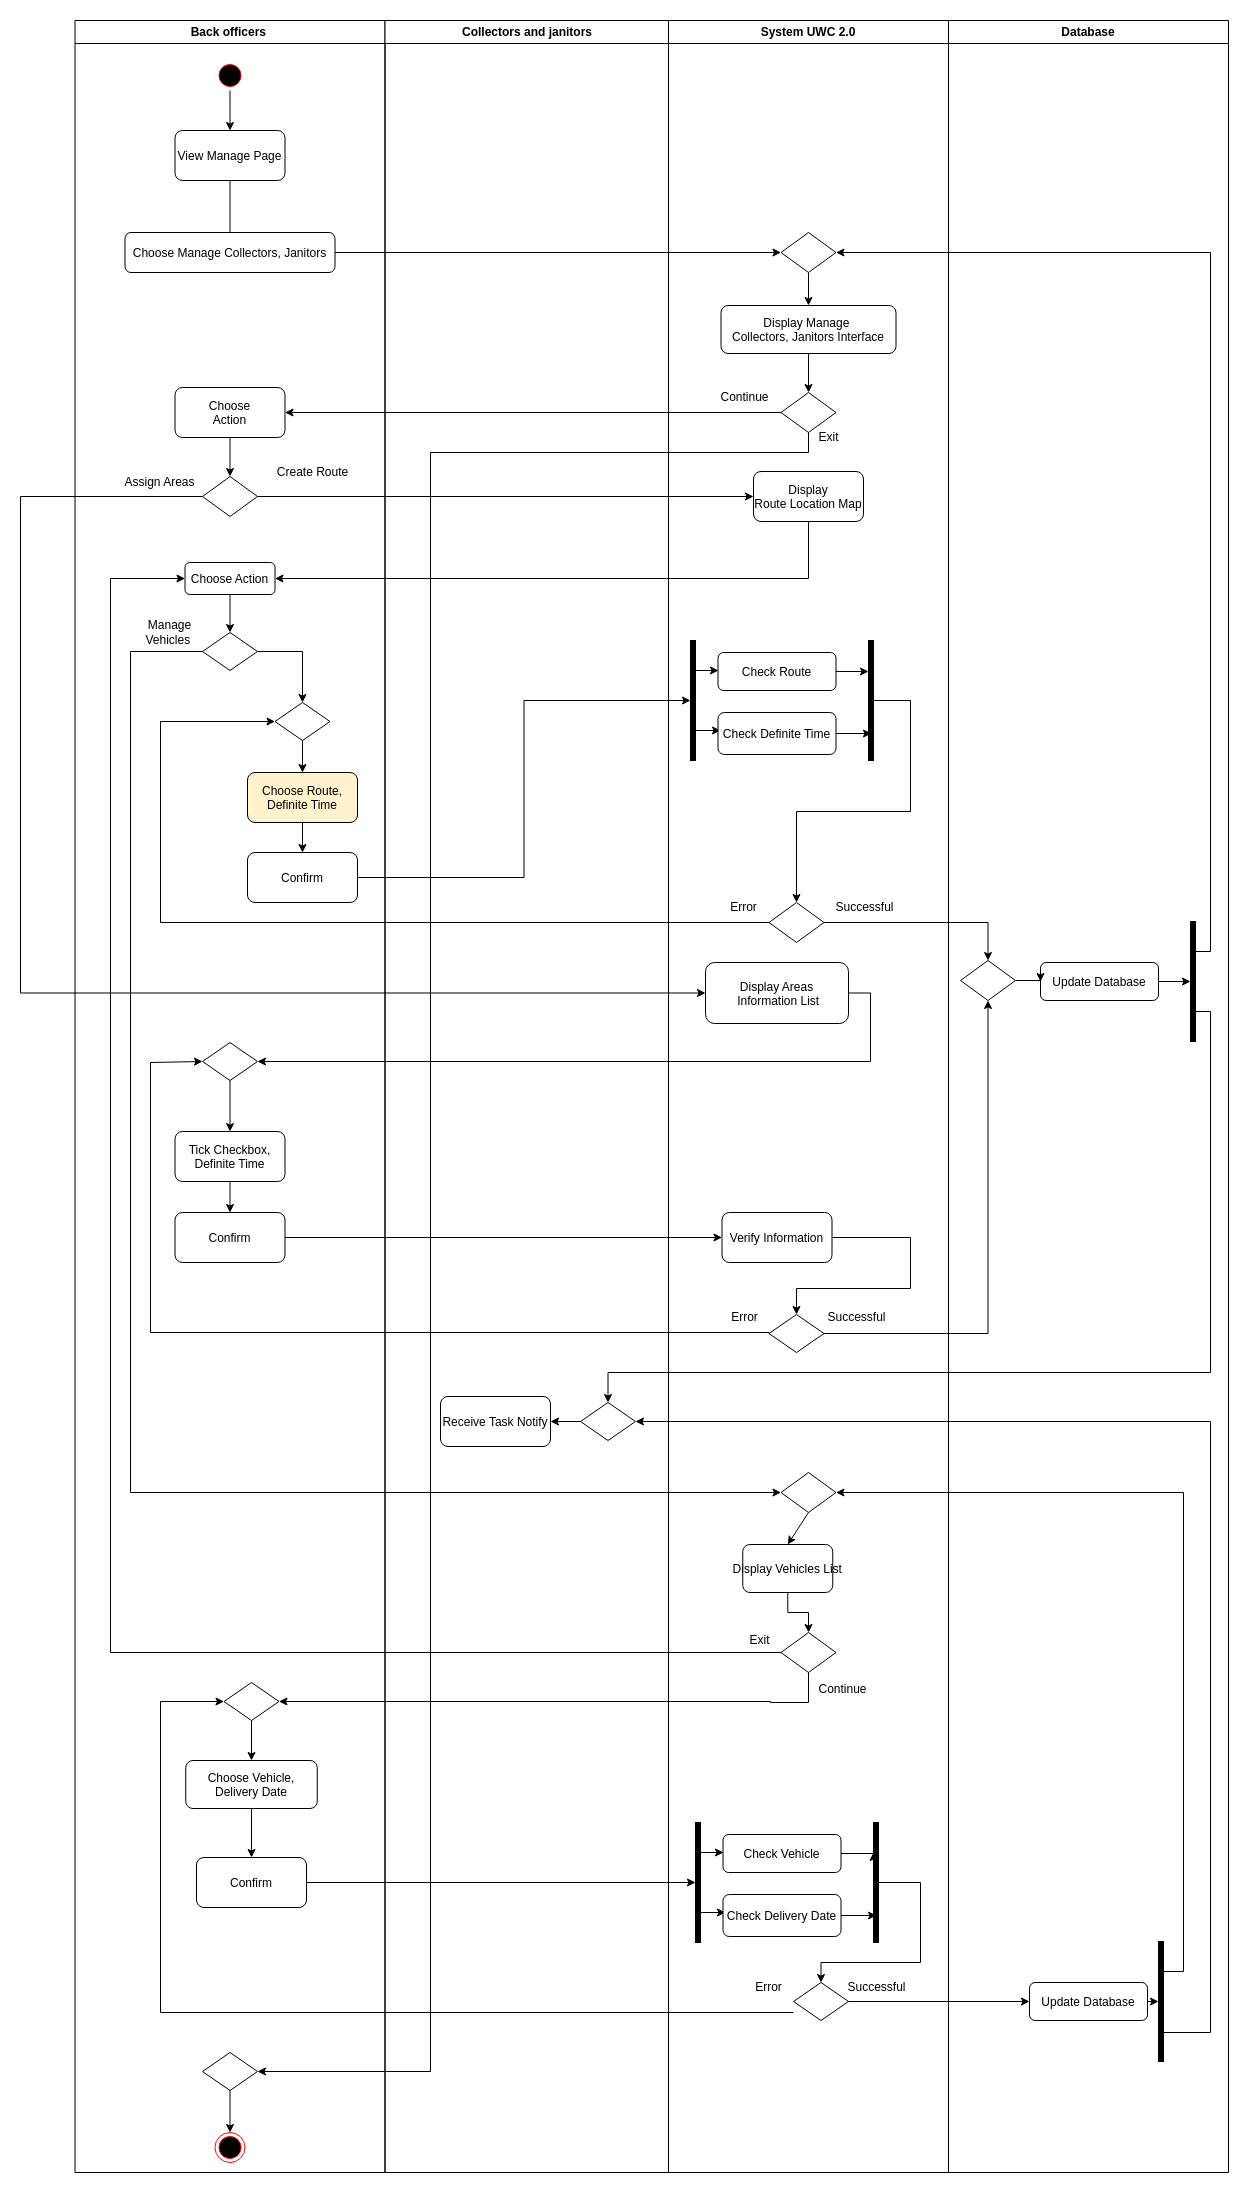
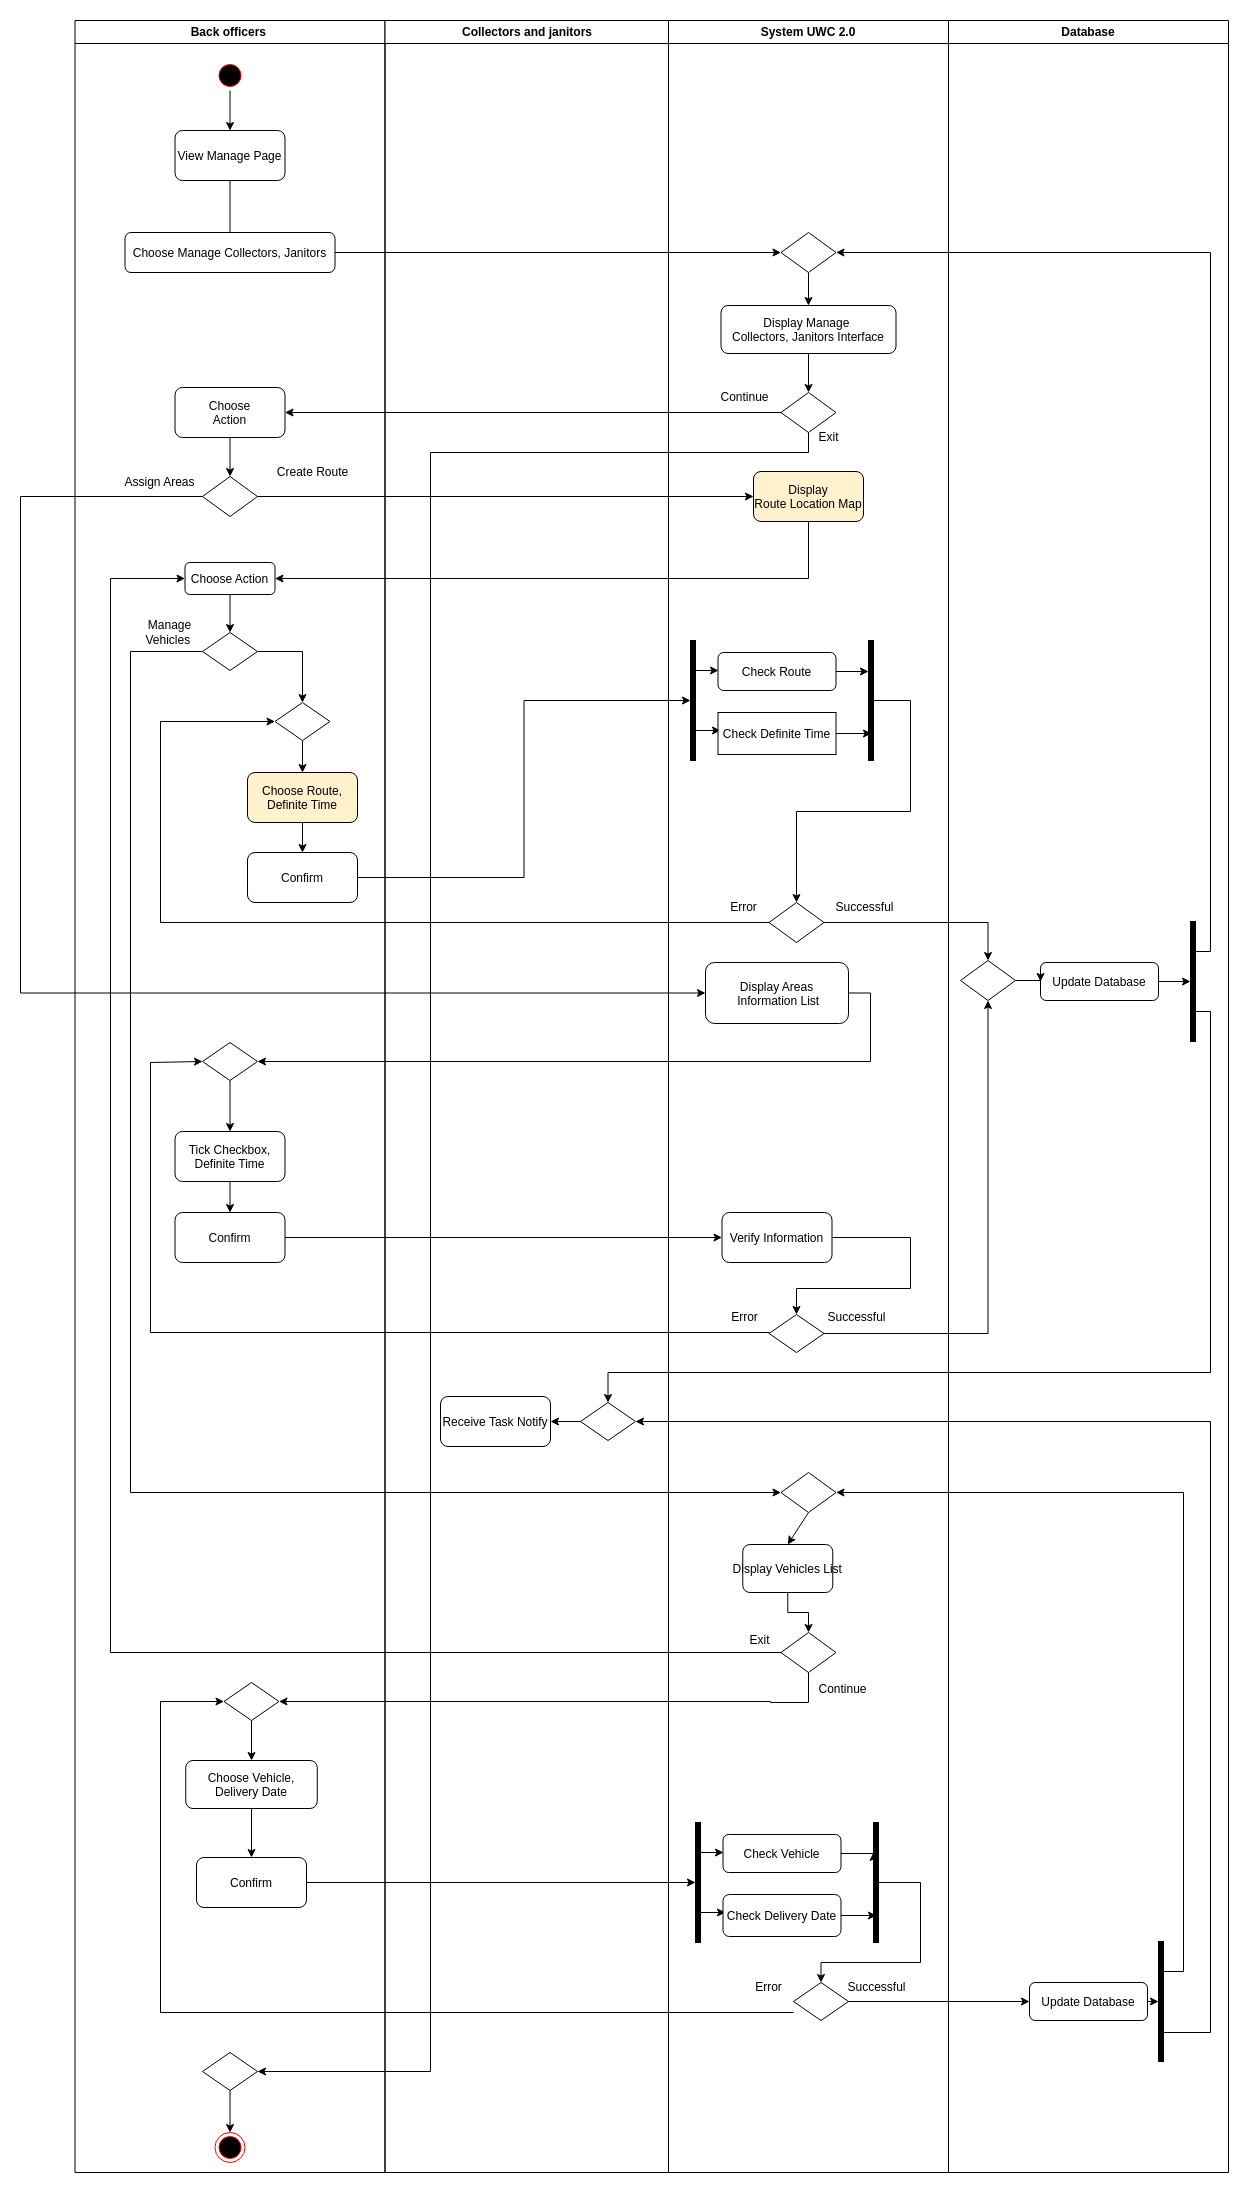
(809, 497) -> (809, 497)
(777, 734) -> (777, 734)
